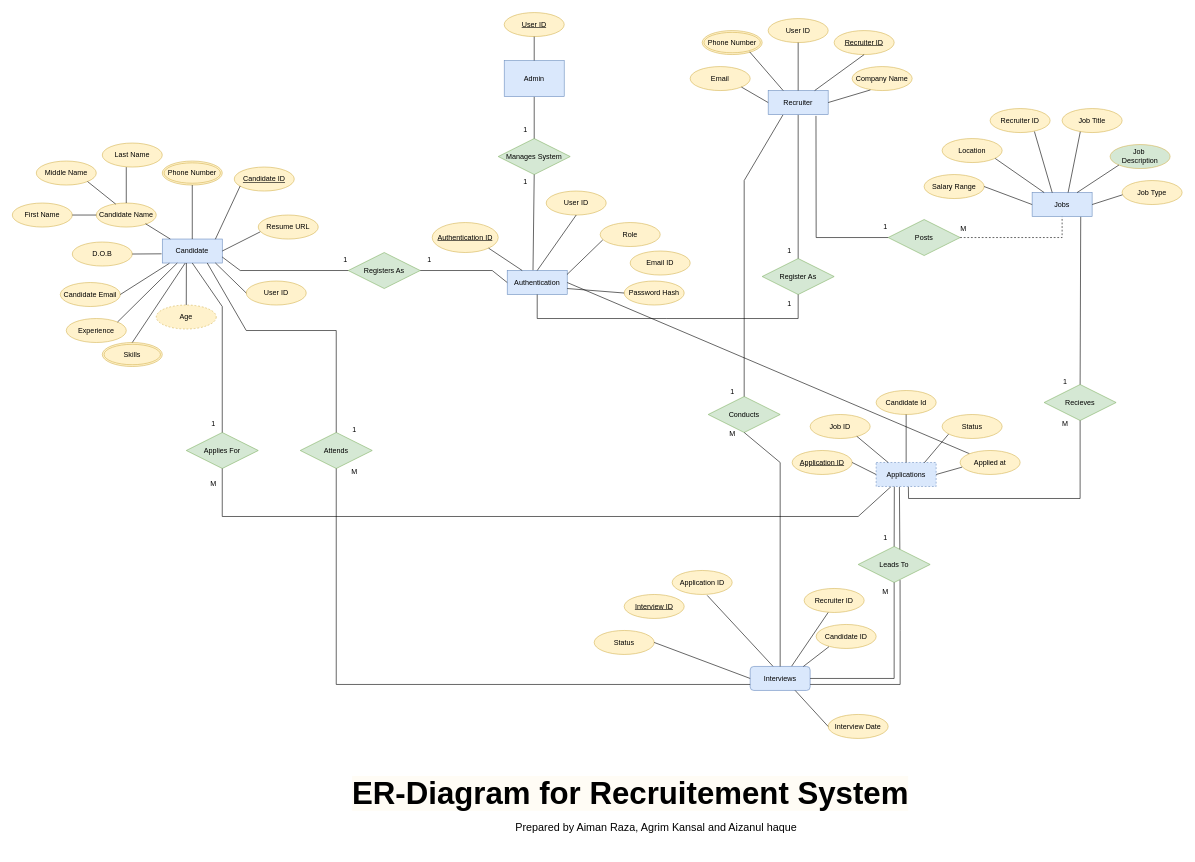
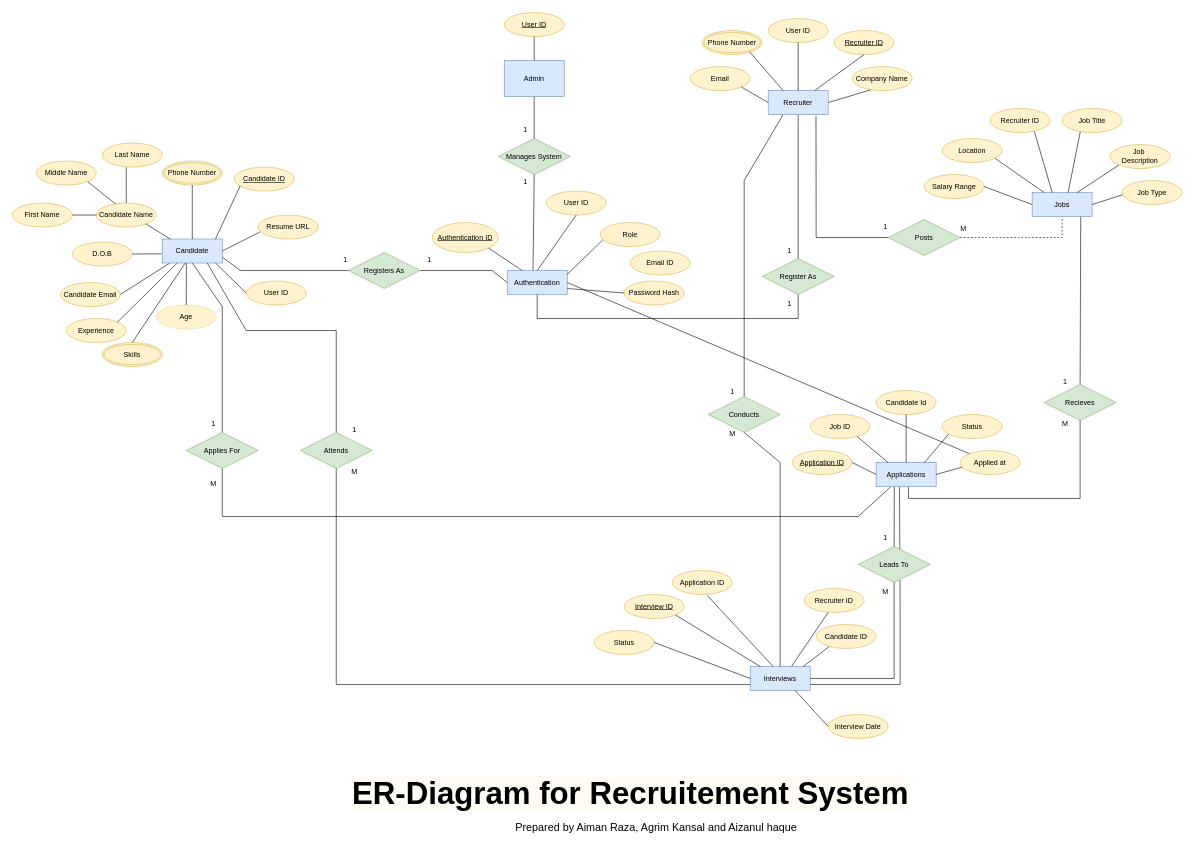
(1140, 156) -> (1140, 156)
(906, 474) -> (906, 474)
none -> (718, 640)
(780, 678) -> (780, 678)
